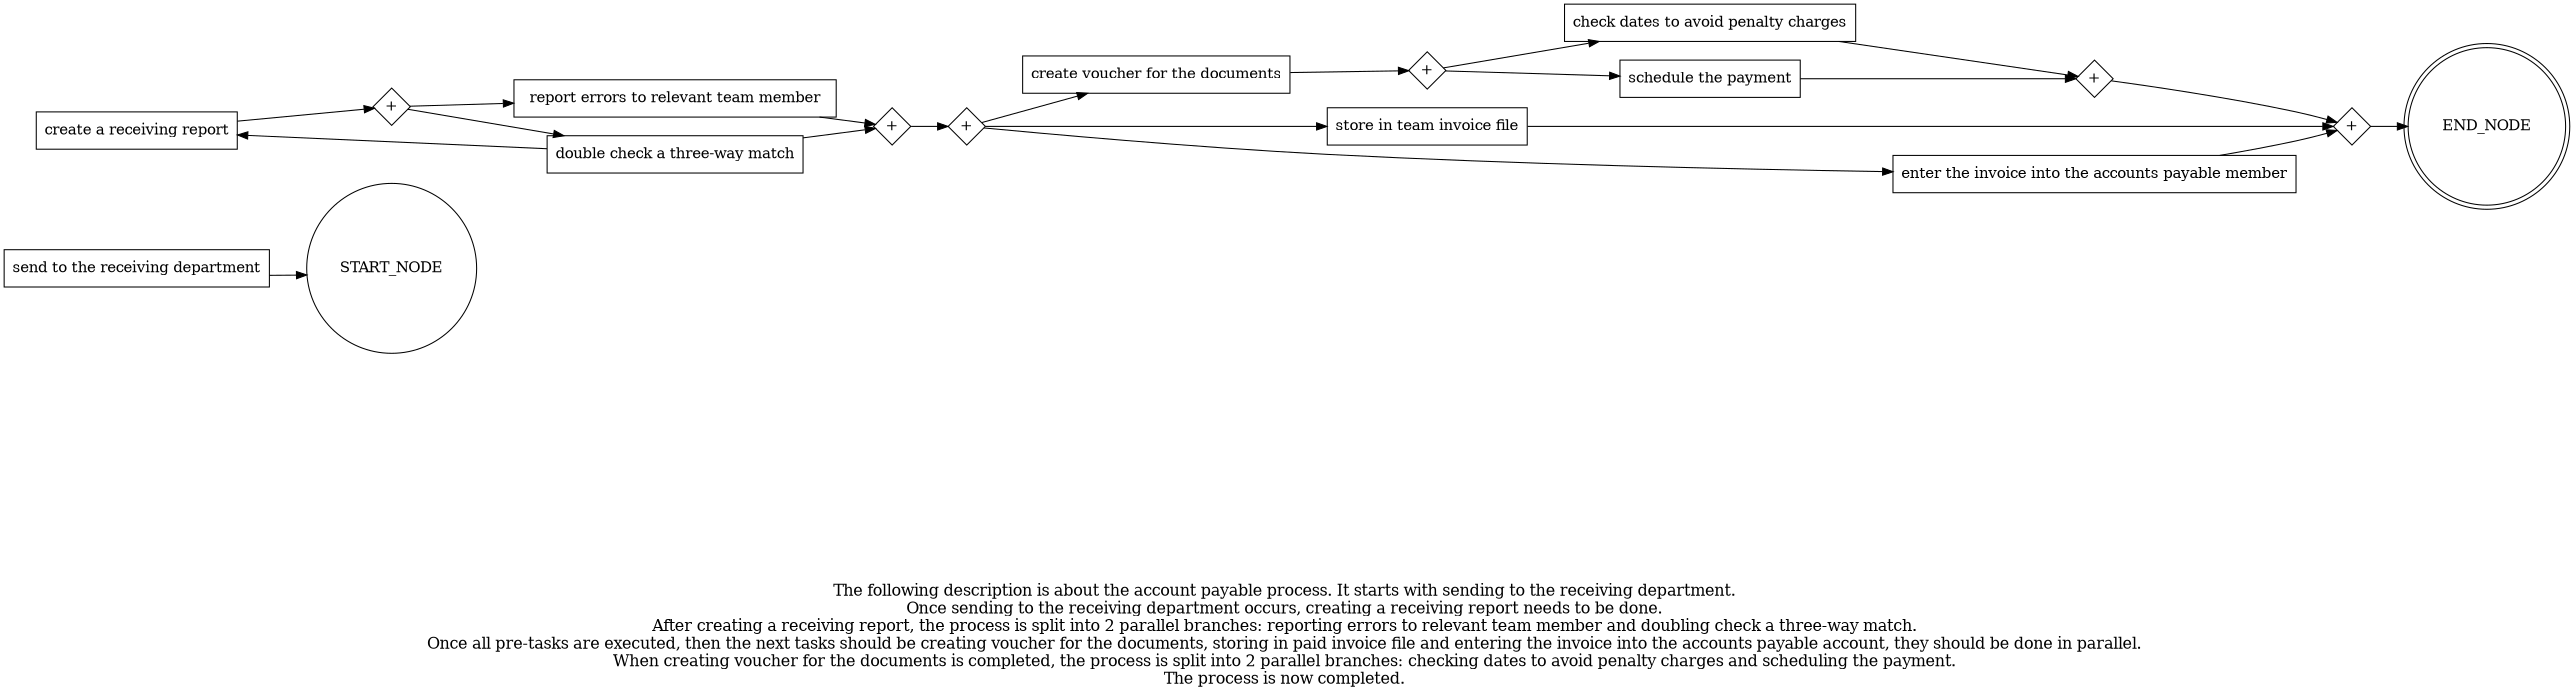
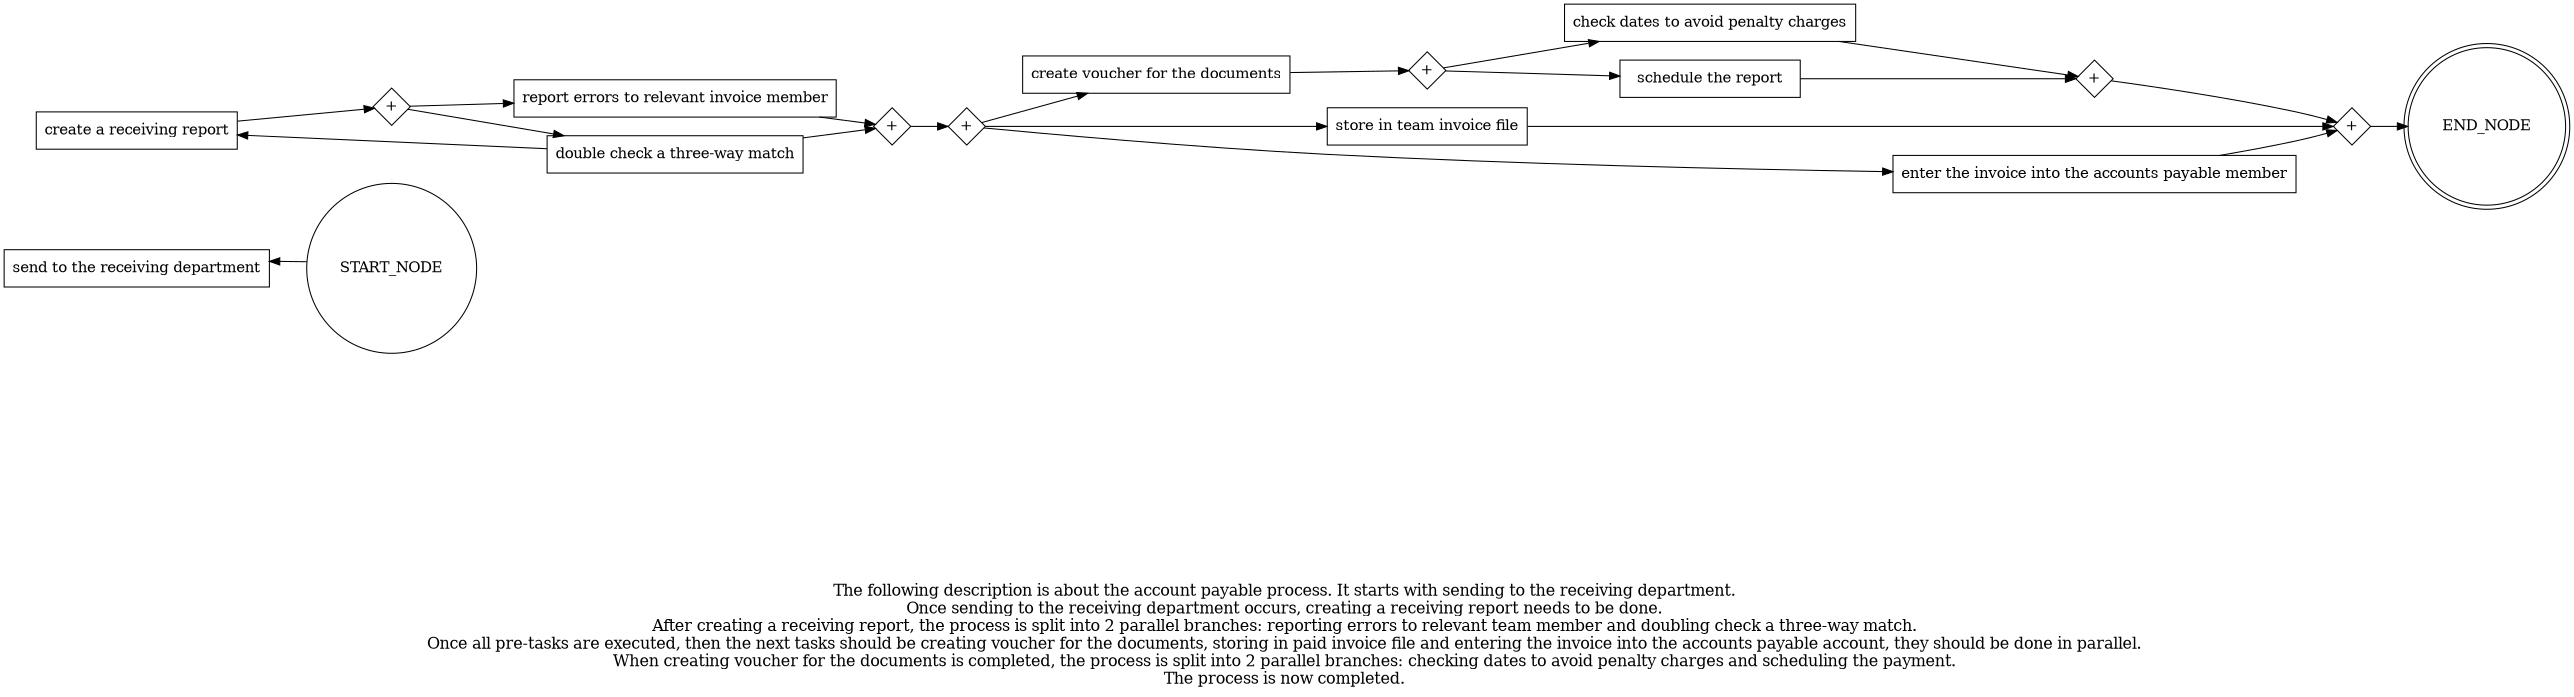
(1710, 79) -> (1710, 79)
(675, 98) -> (675, 98)
(283, 275) -> (293, 262)
